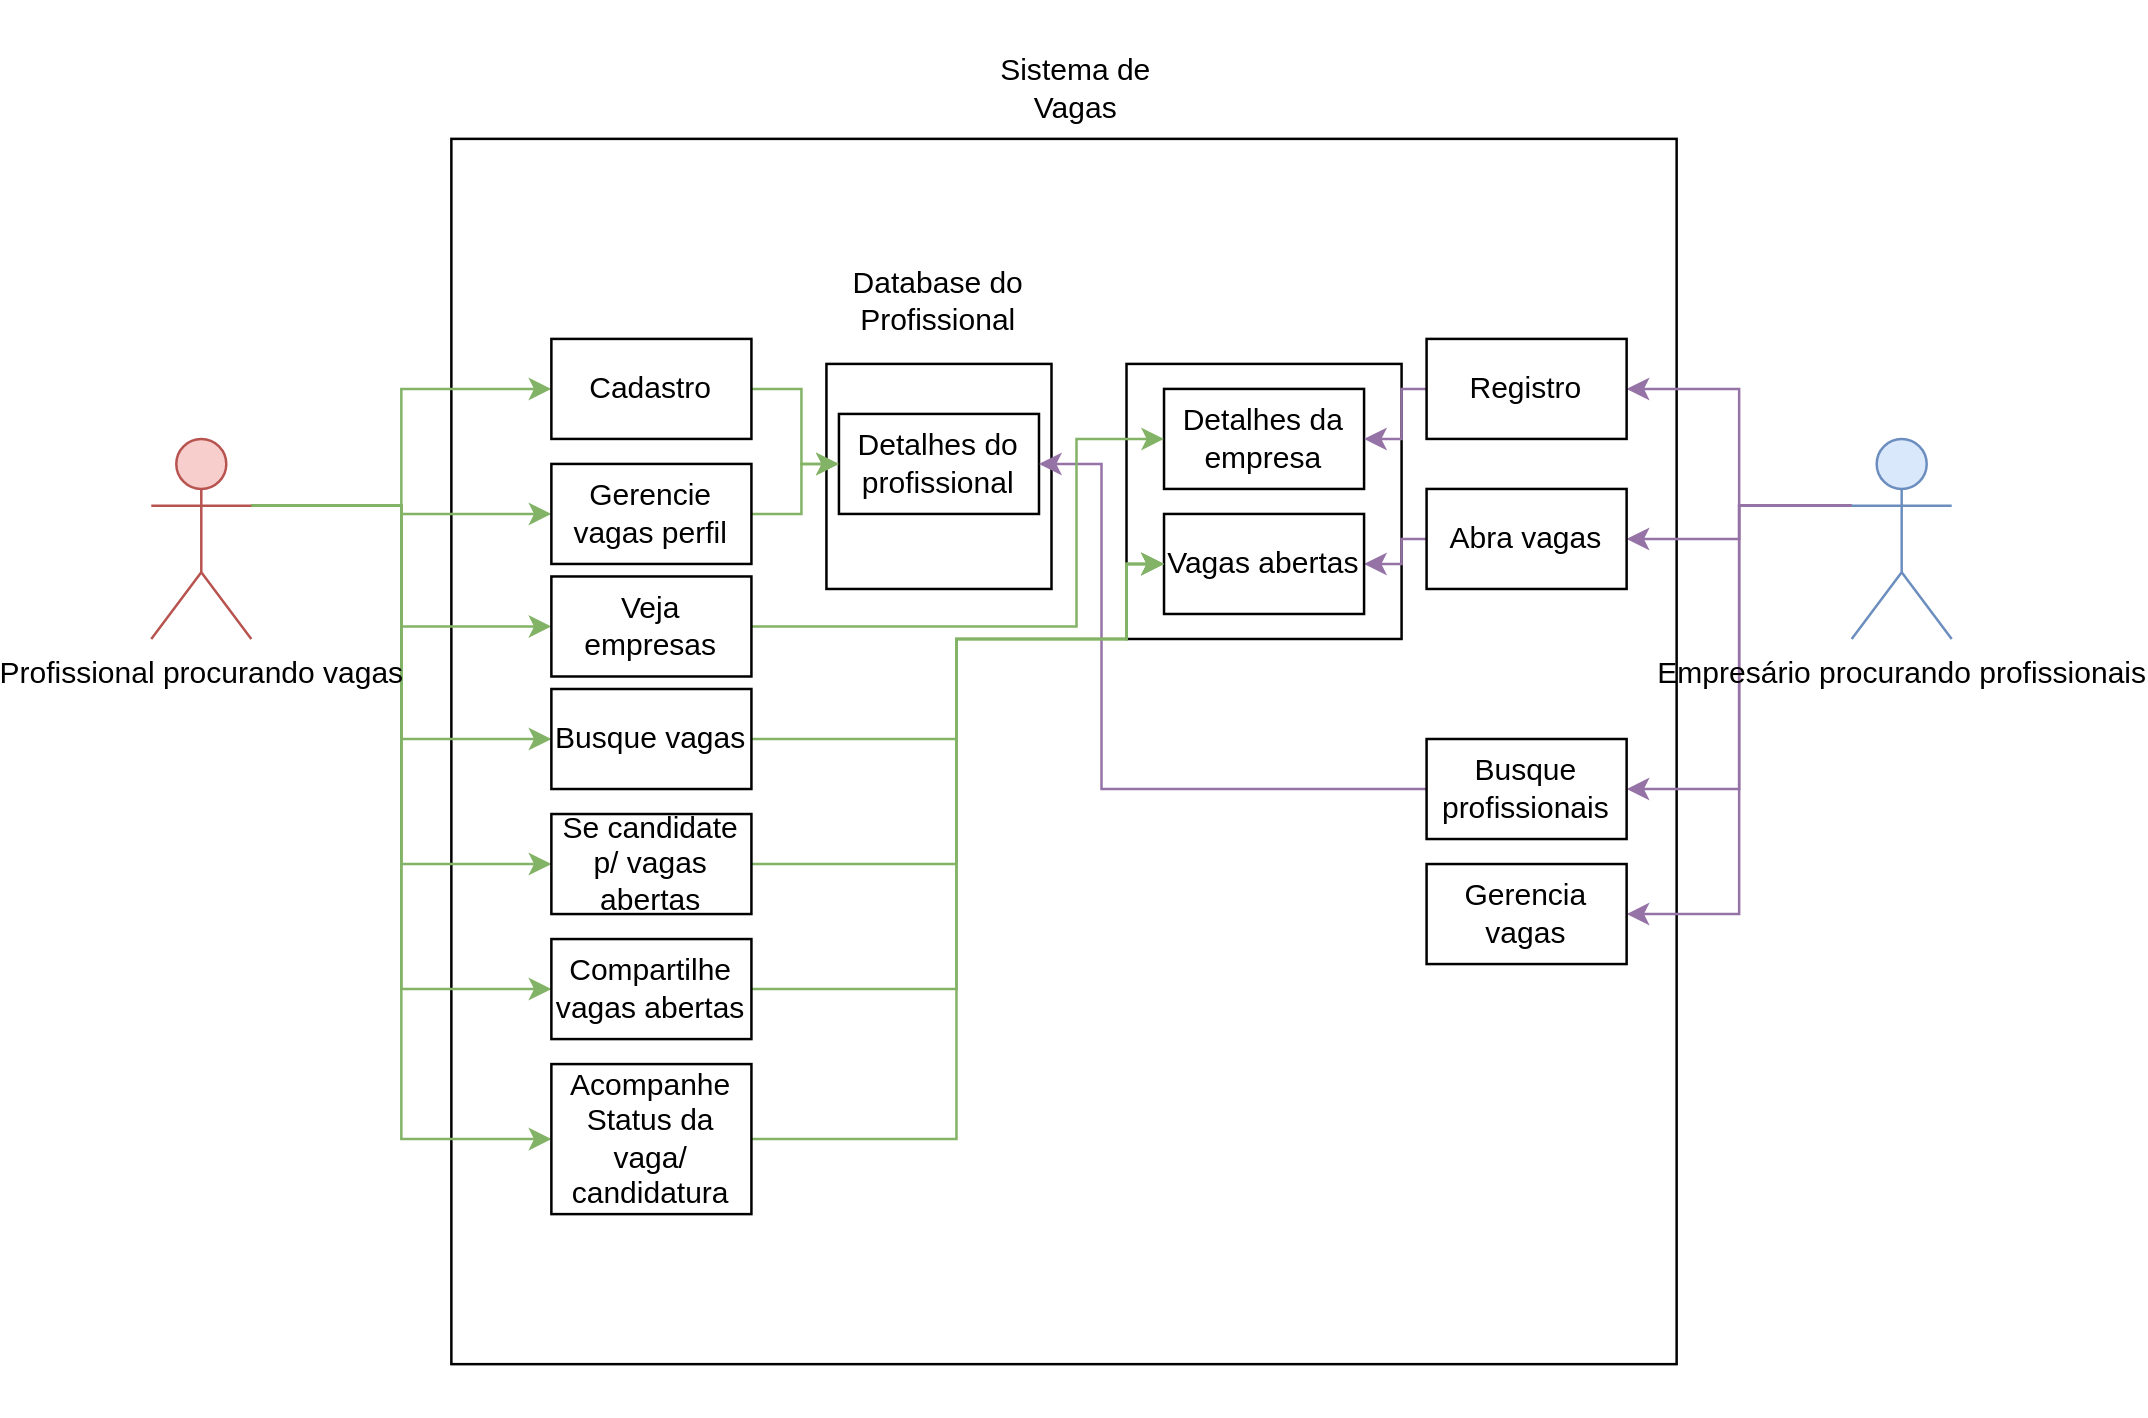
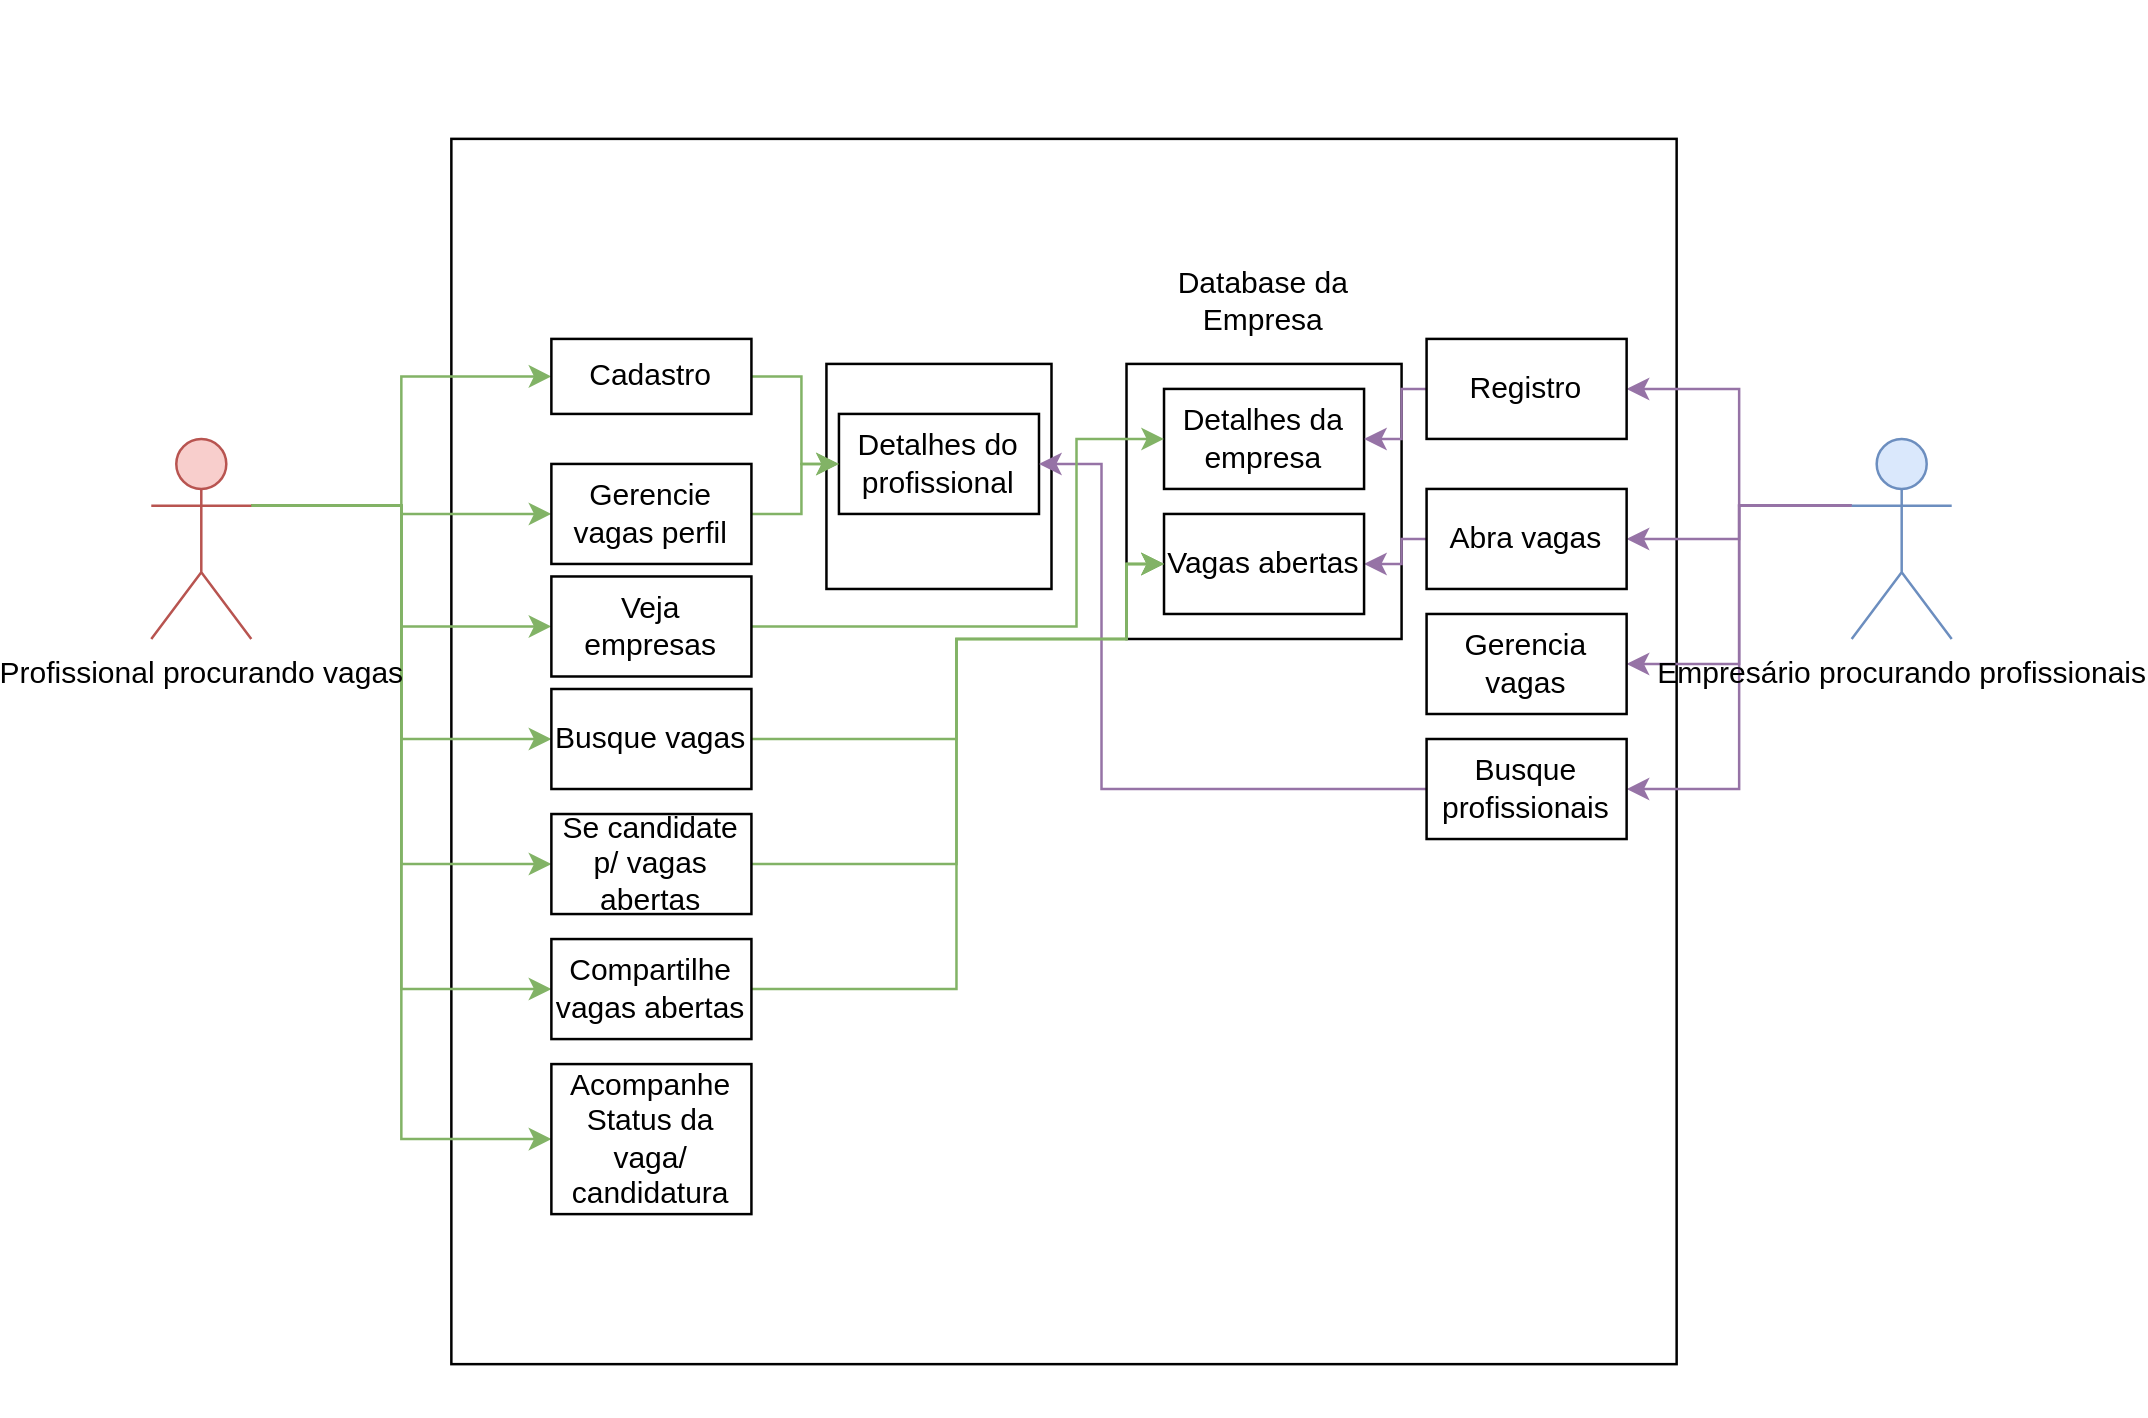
(1076, 89) -> none
(939, 301) -> none
none -> (1264, 301)
(651, 389) -> (651, 376)
(1526, 914) -> (1526, 664)
(926, 1139) -> none
